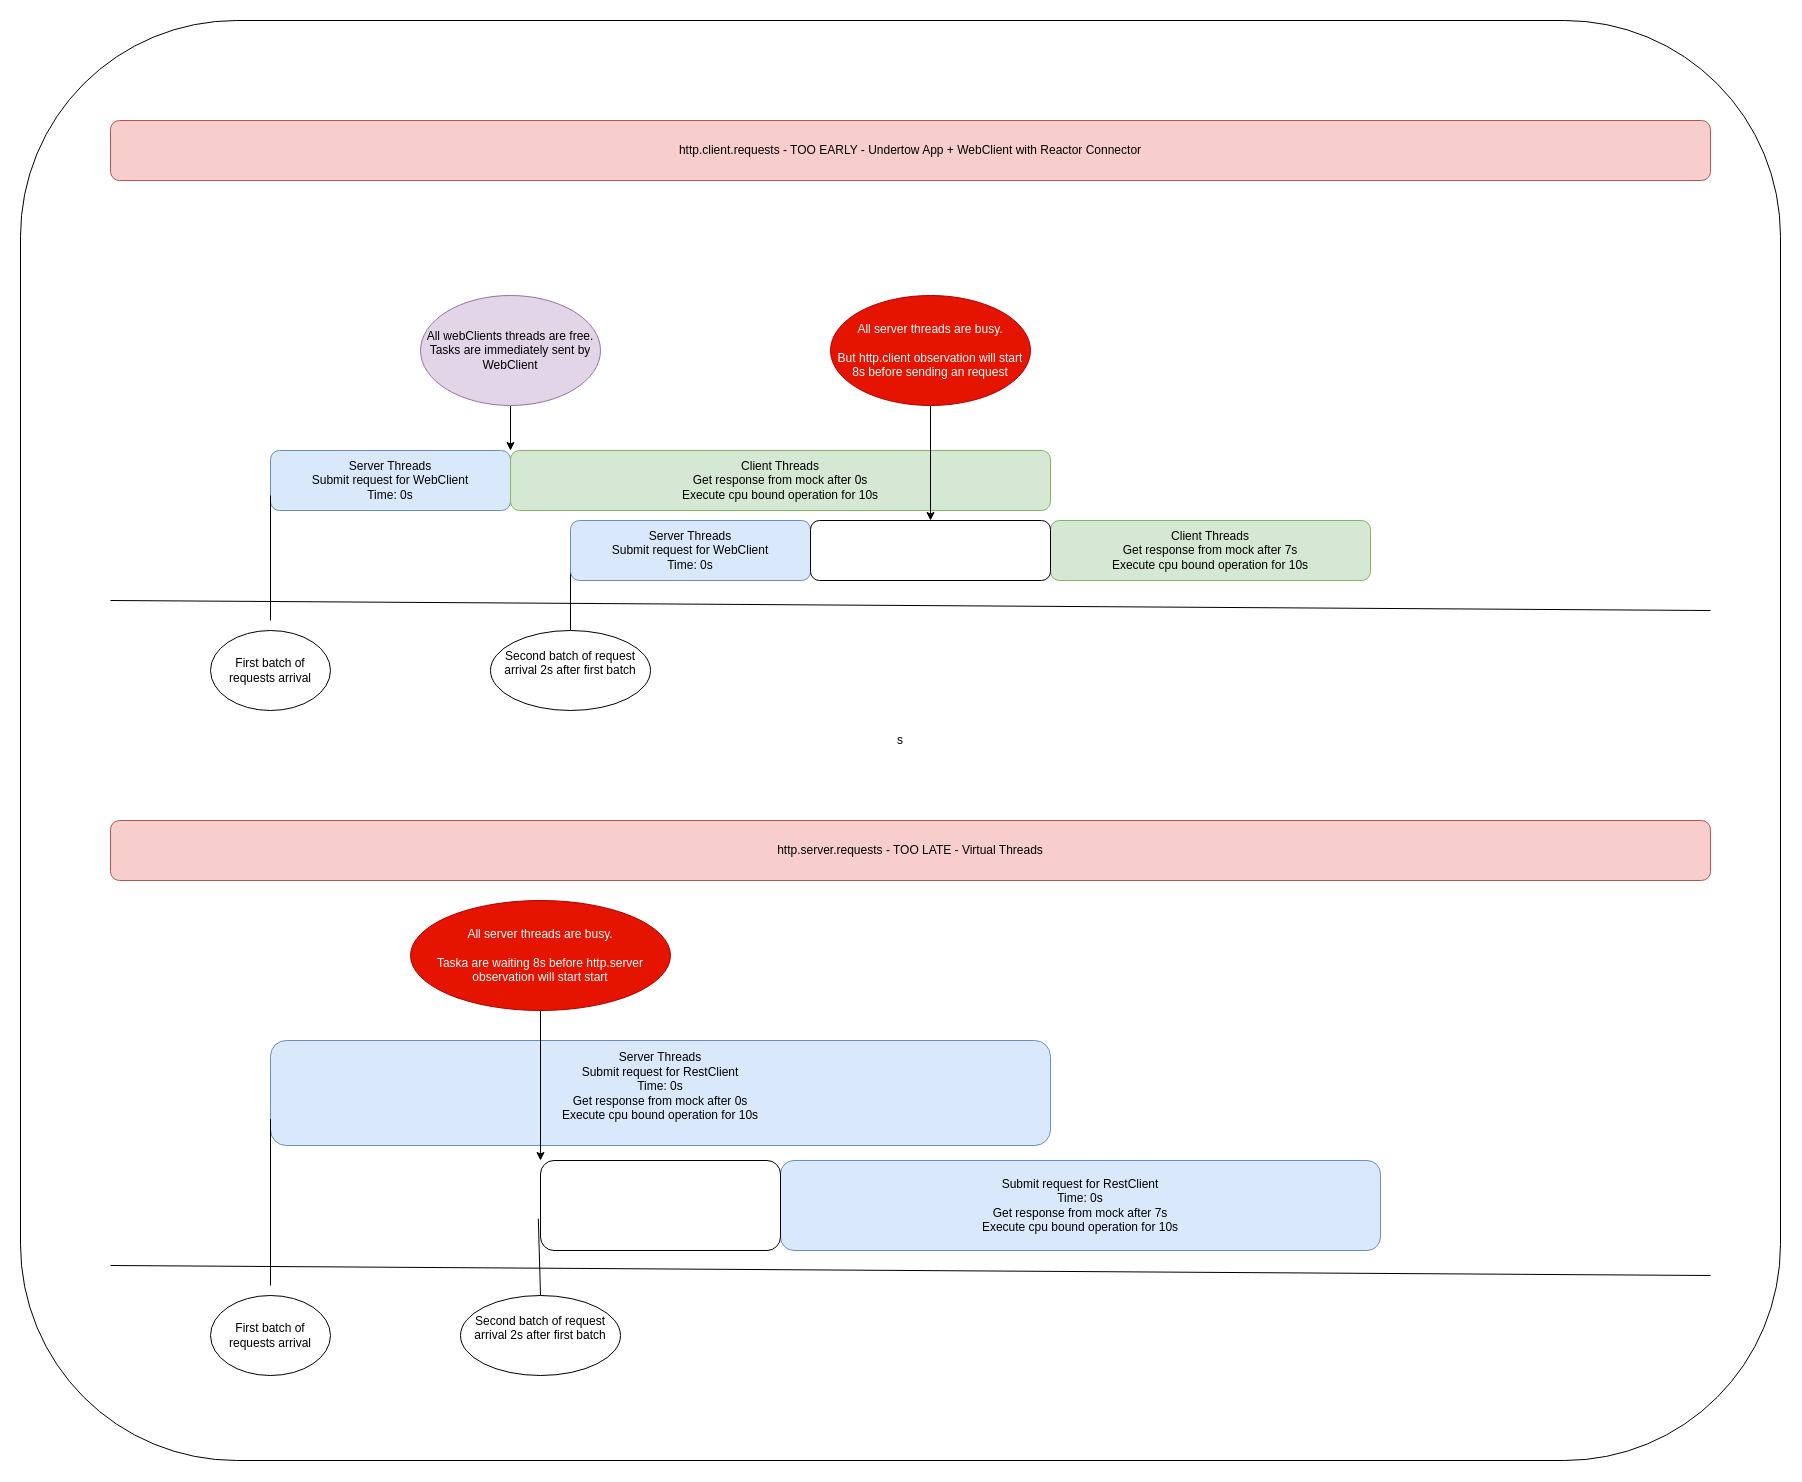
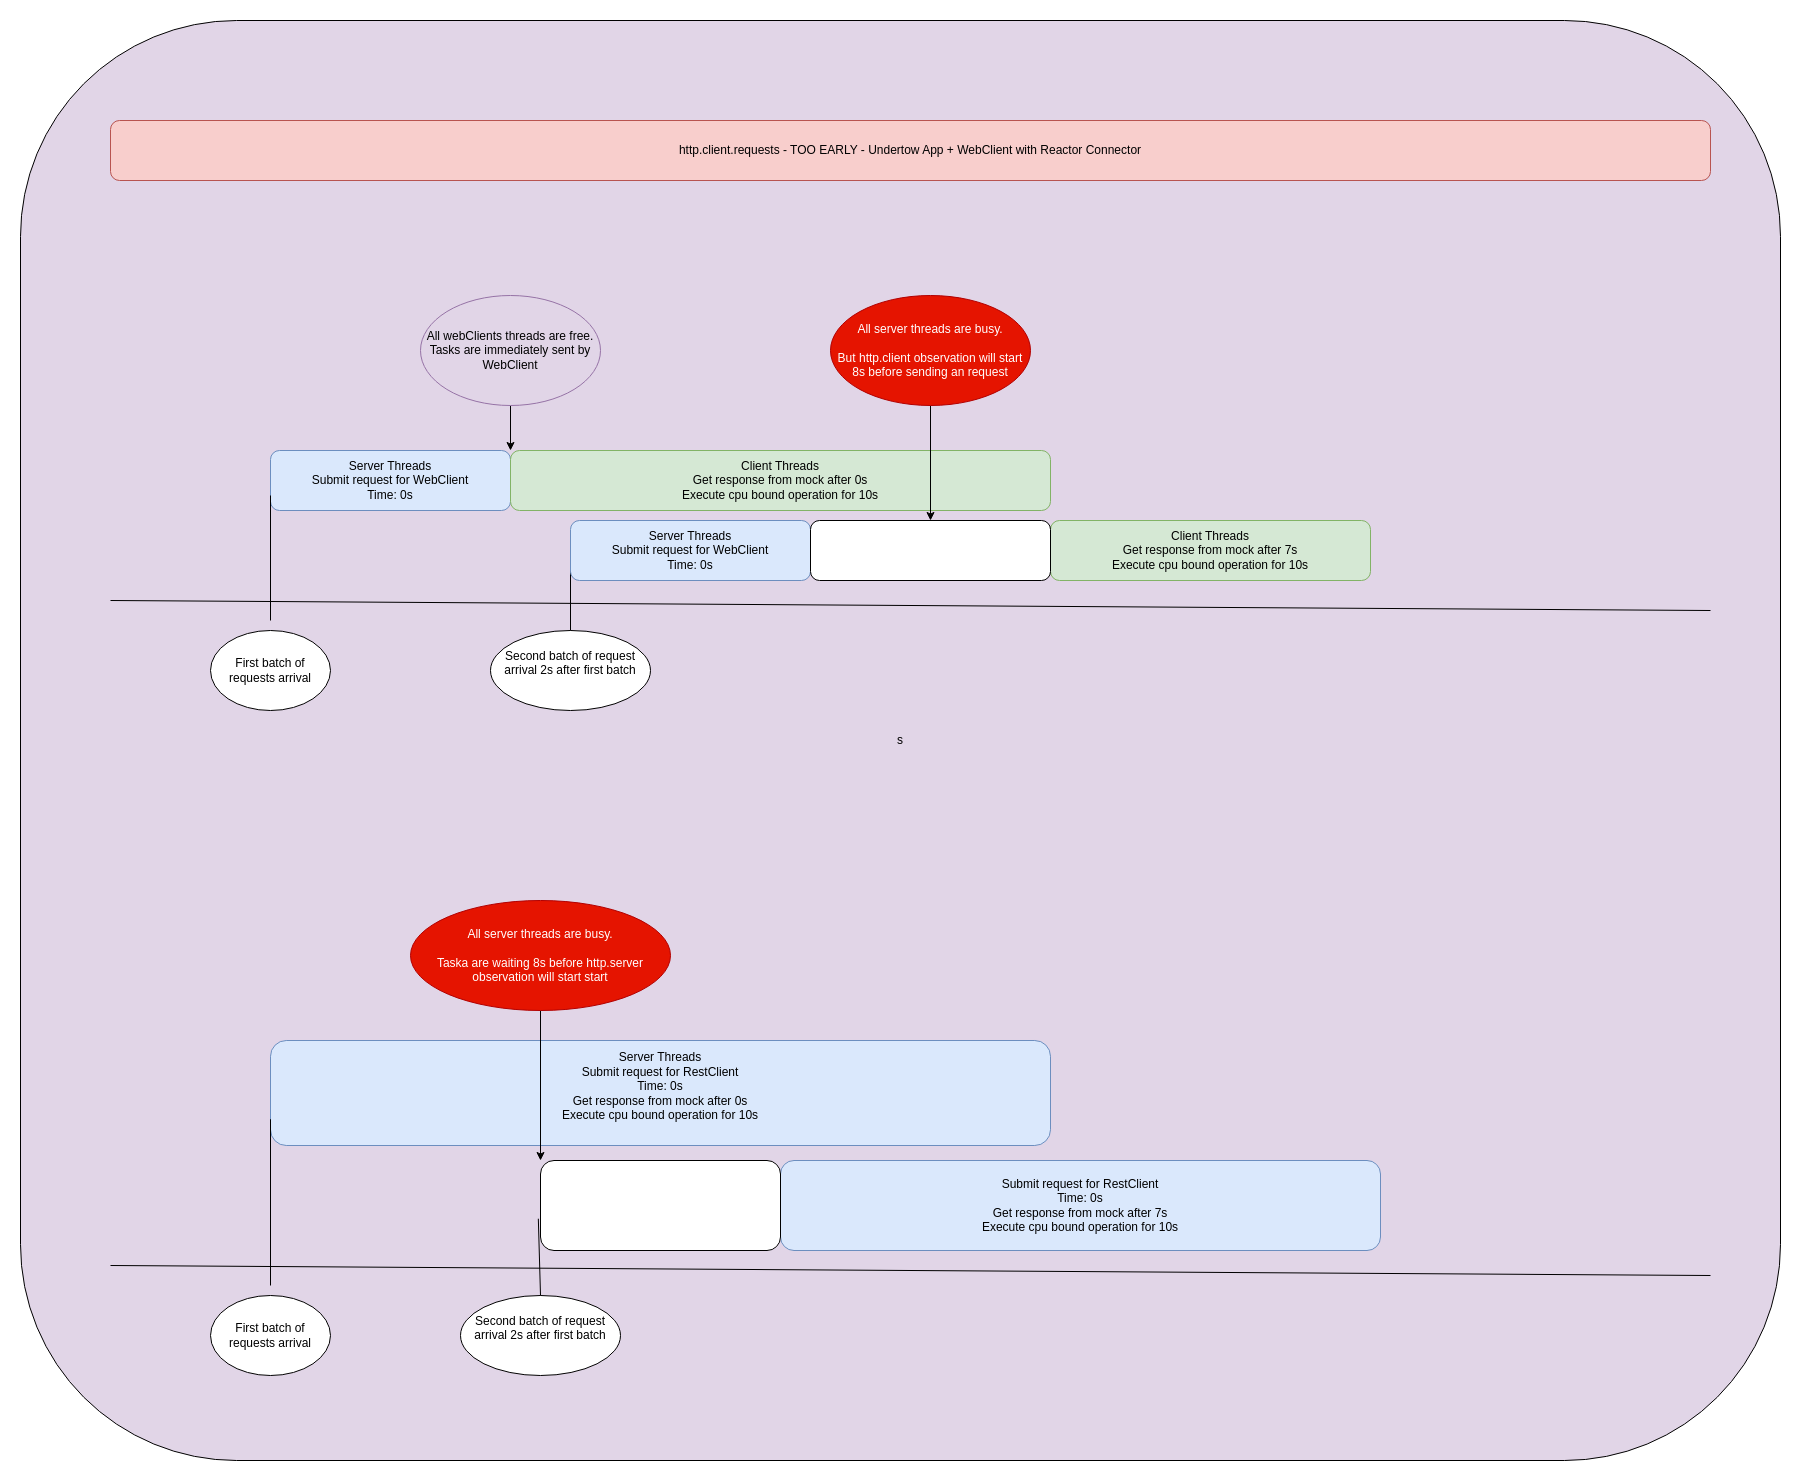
(901, 741) -> (901, 741)
(911, 851) -> none
